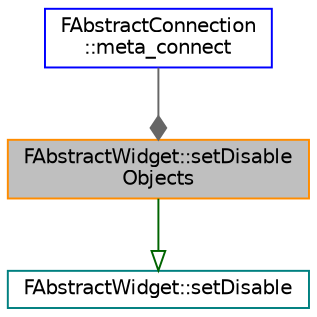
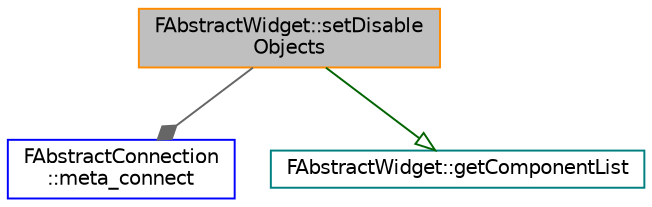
(158, 92) -> (215, 96)
(158, 289) -> (458, 169)
